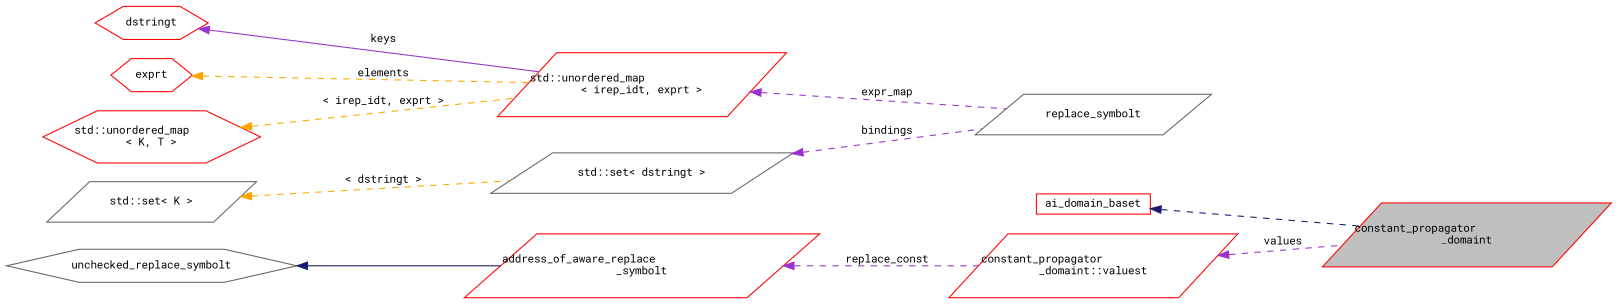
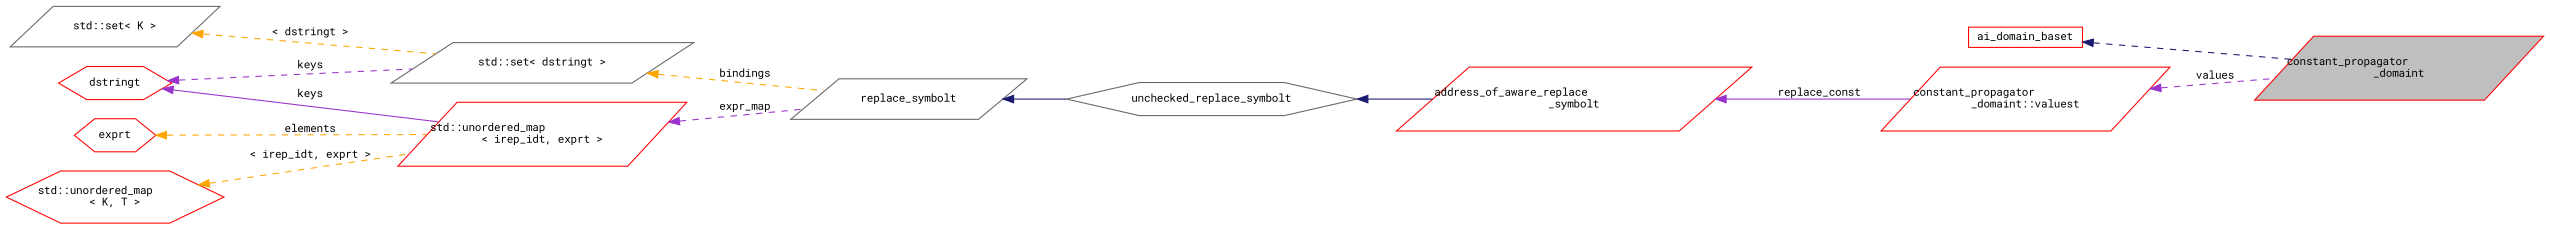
none -> (296, 75)
none -> (1040, 99)
(893, 141) -> (741, 83)
(886, 266) -> (1818, 99)
